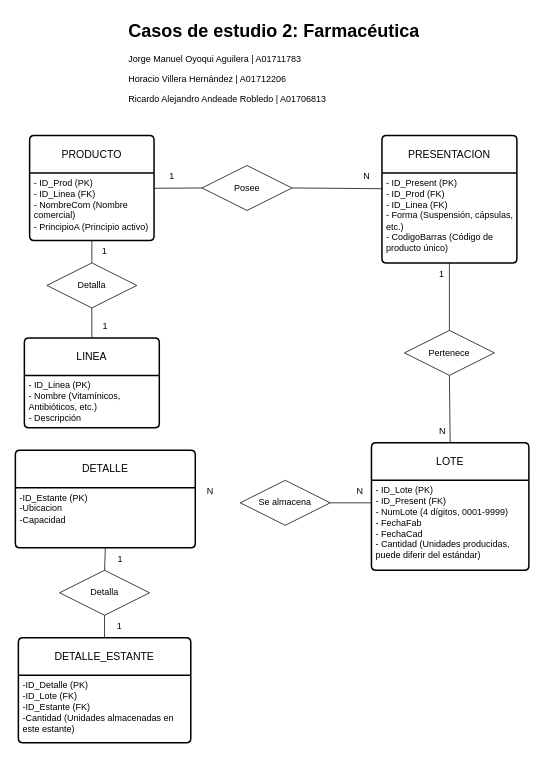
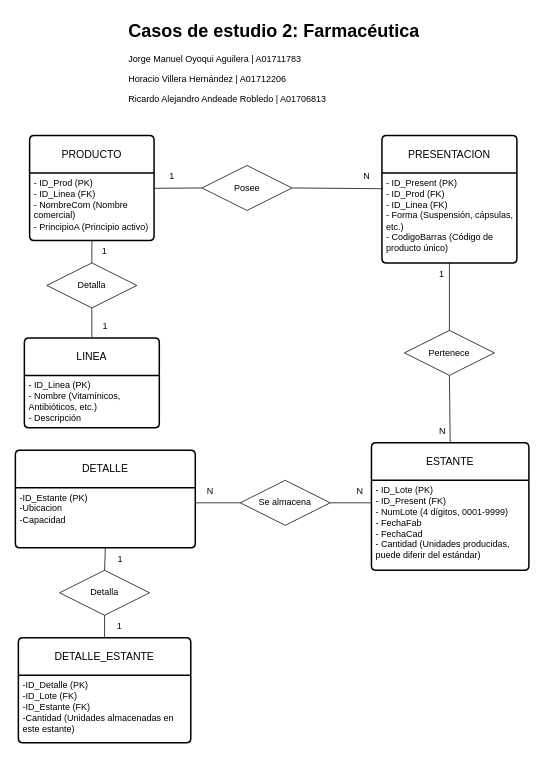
(450, 462) -> (450, 462)
none -> (218, 503)
